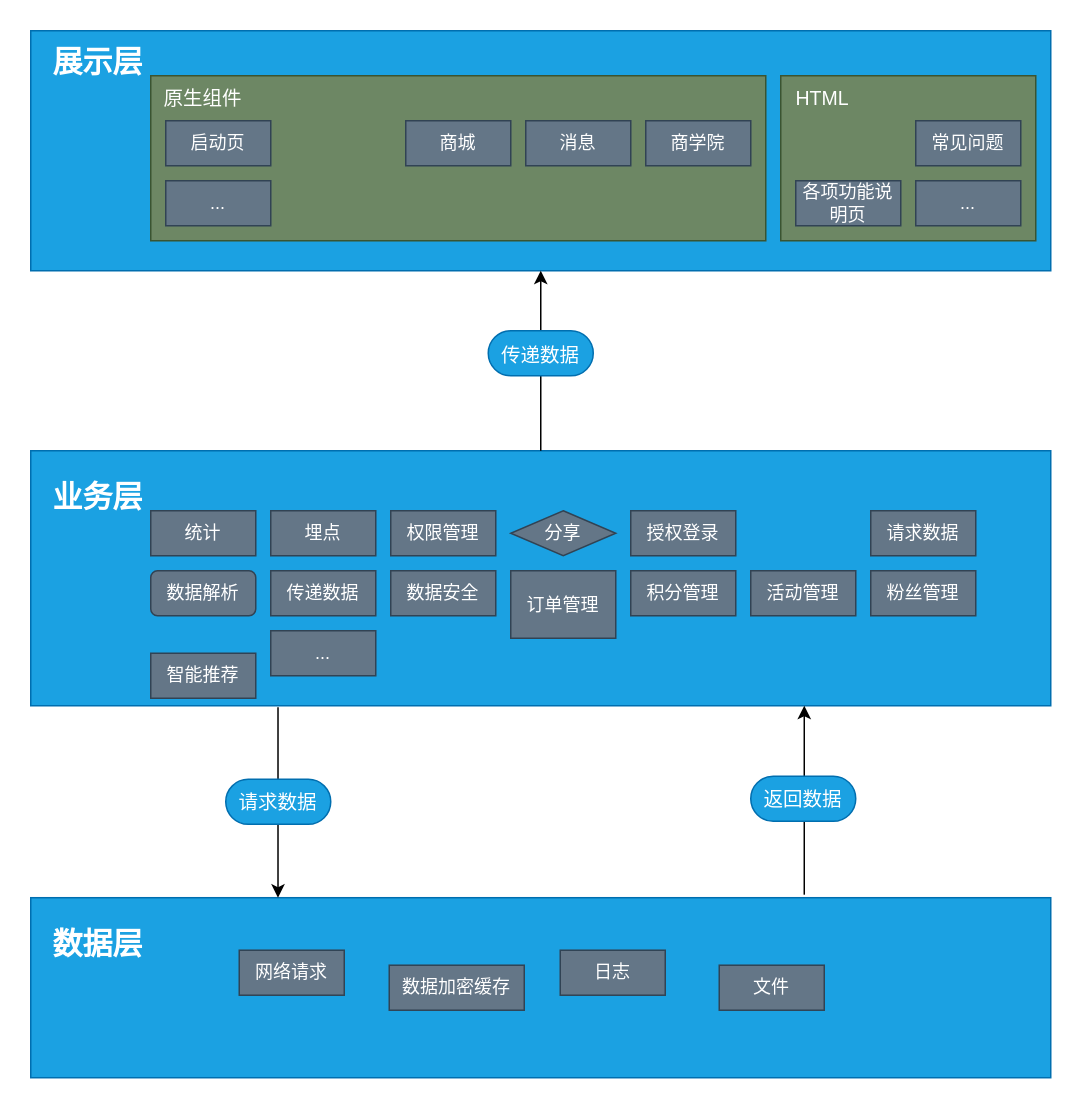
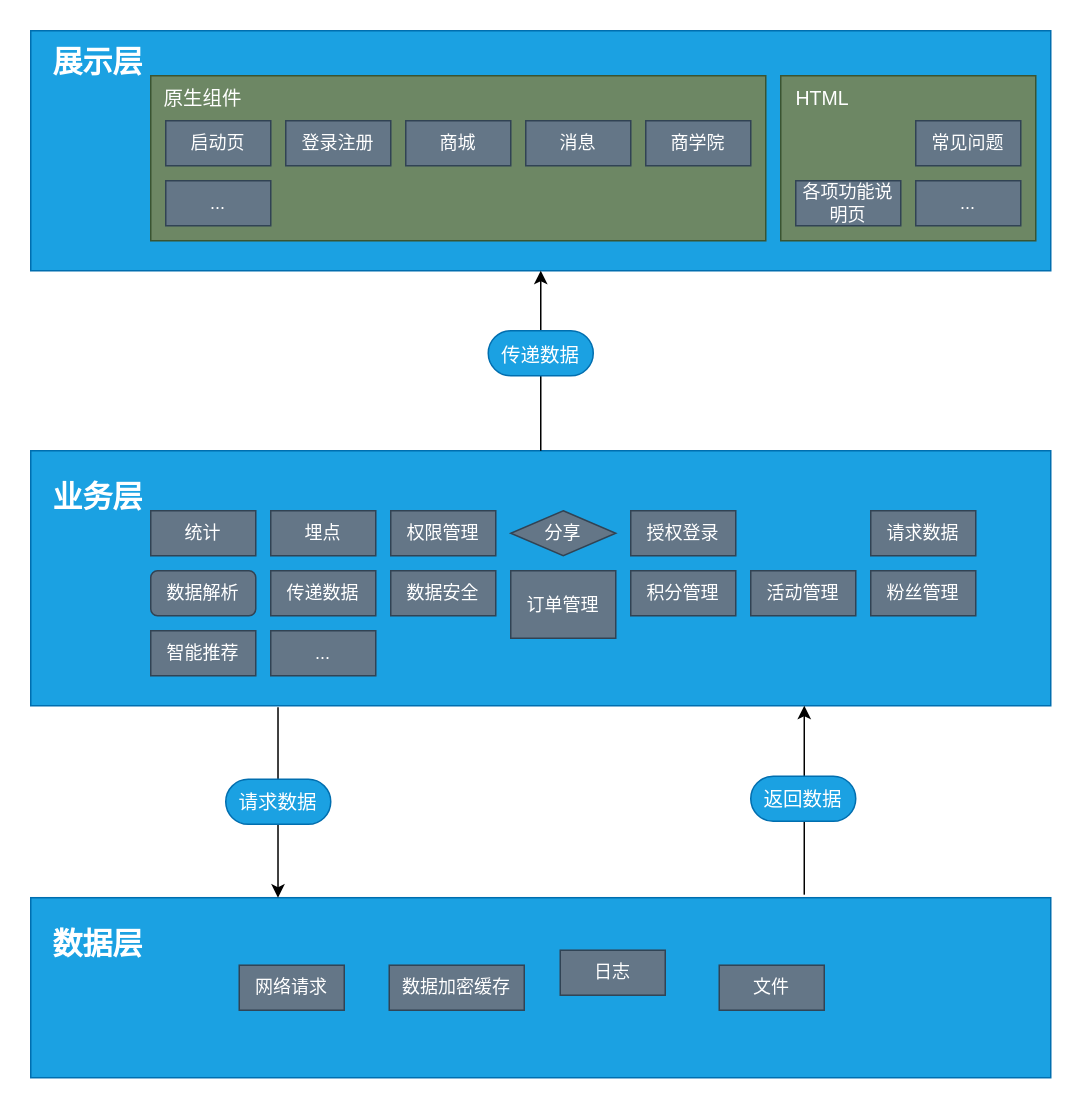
none -> (338, 143)
(203, 676) -> (203, 653)
(292, 973) -> (292, 988)
